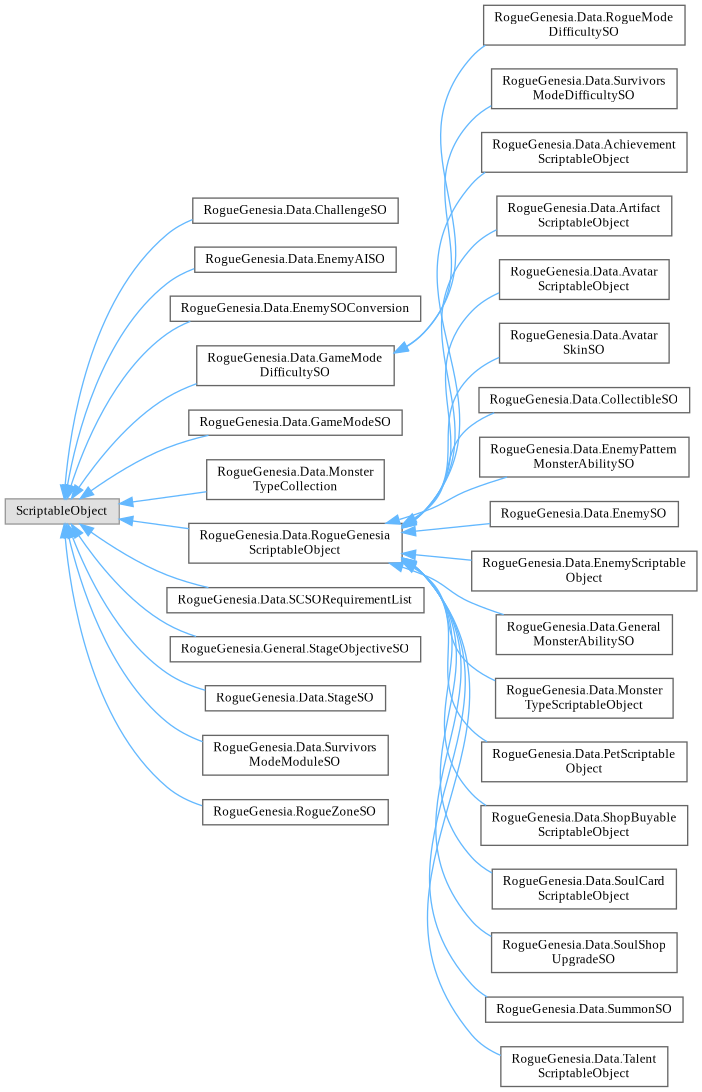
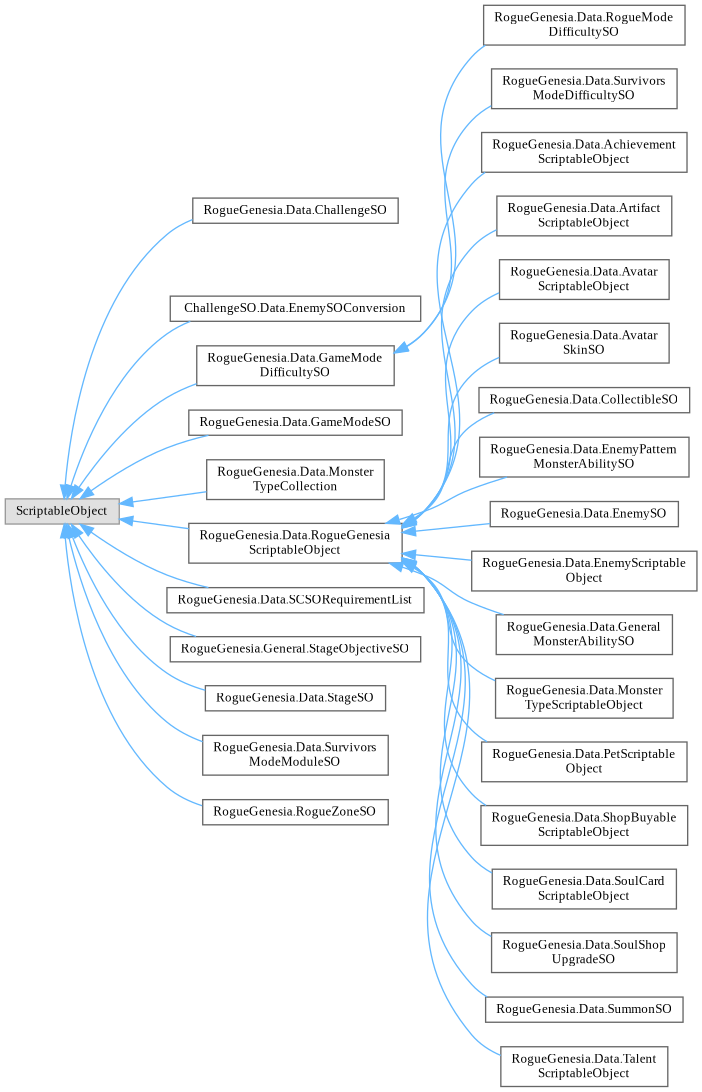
(295, 260) -> none
(295, 309) -> (295, 309)
